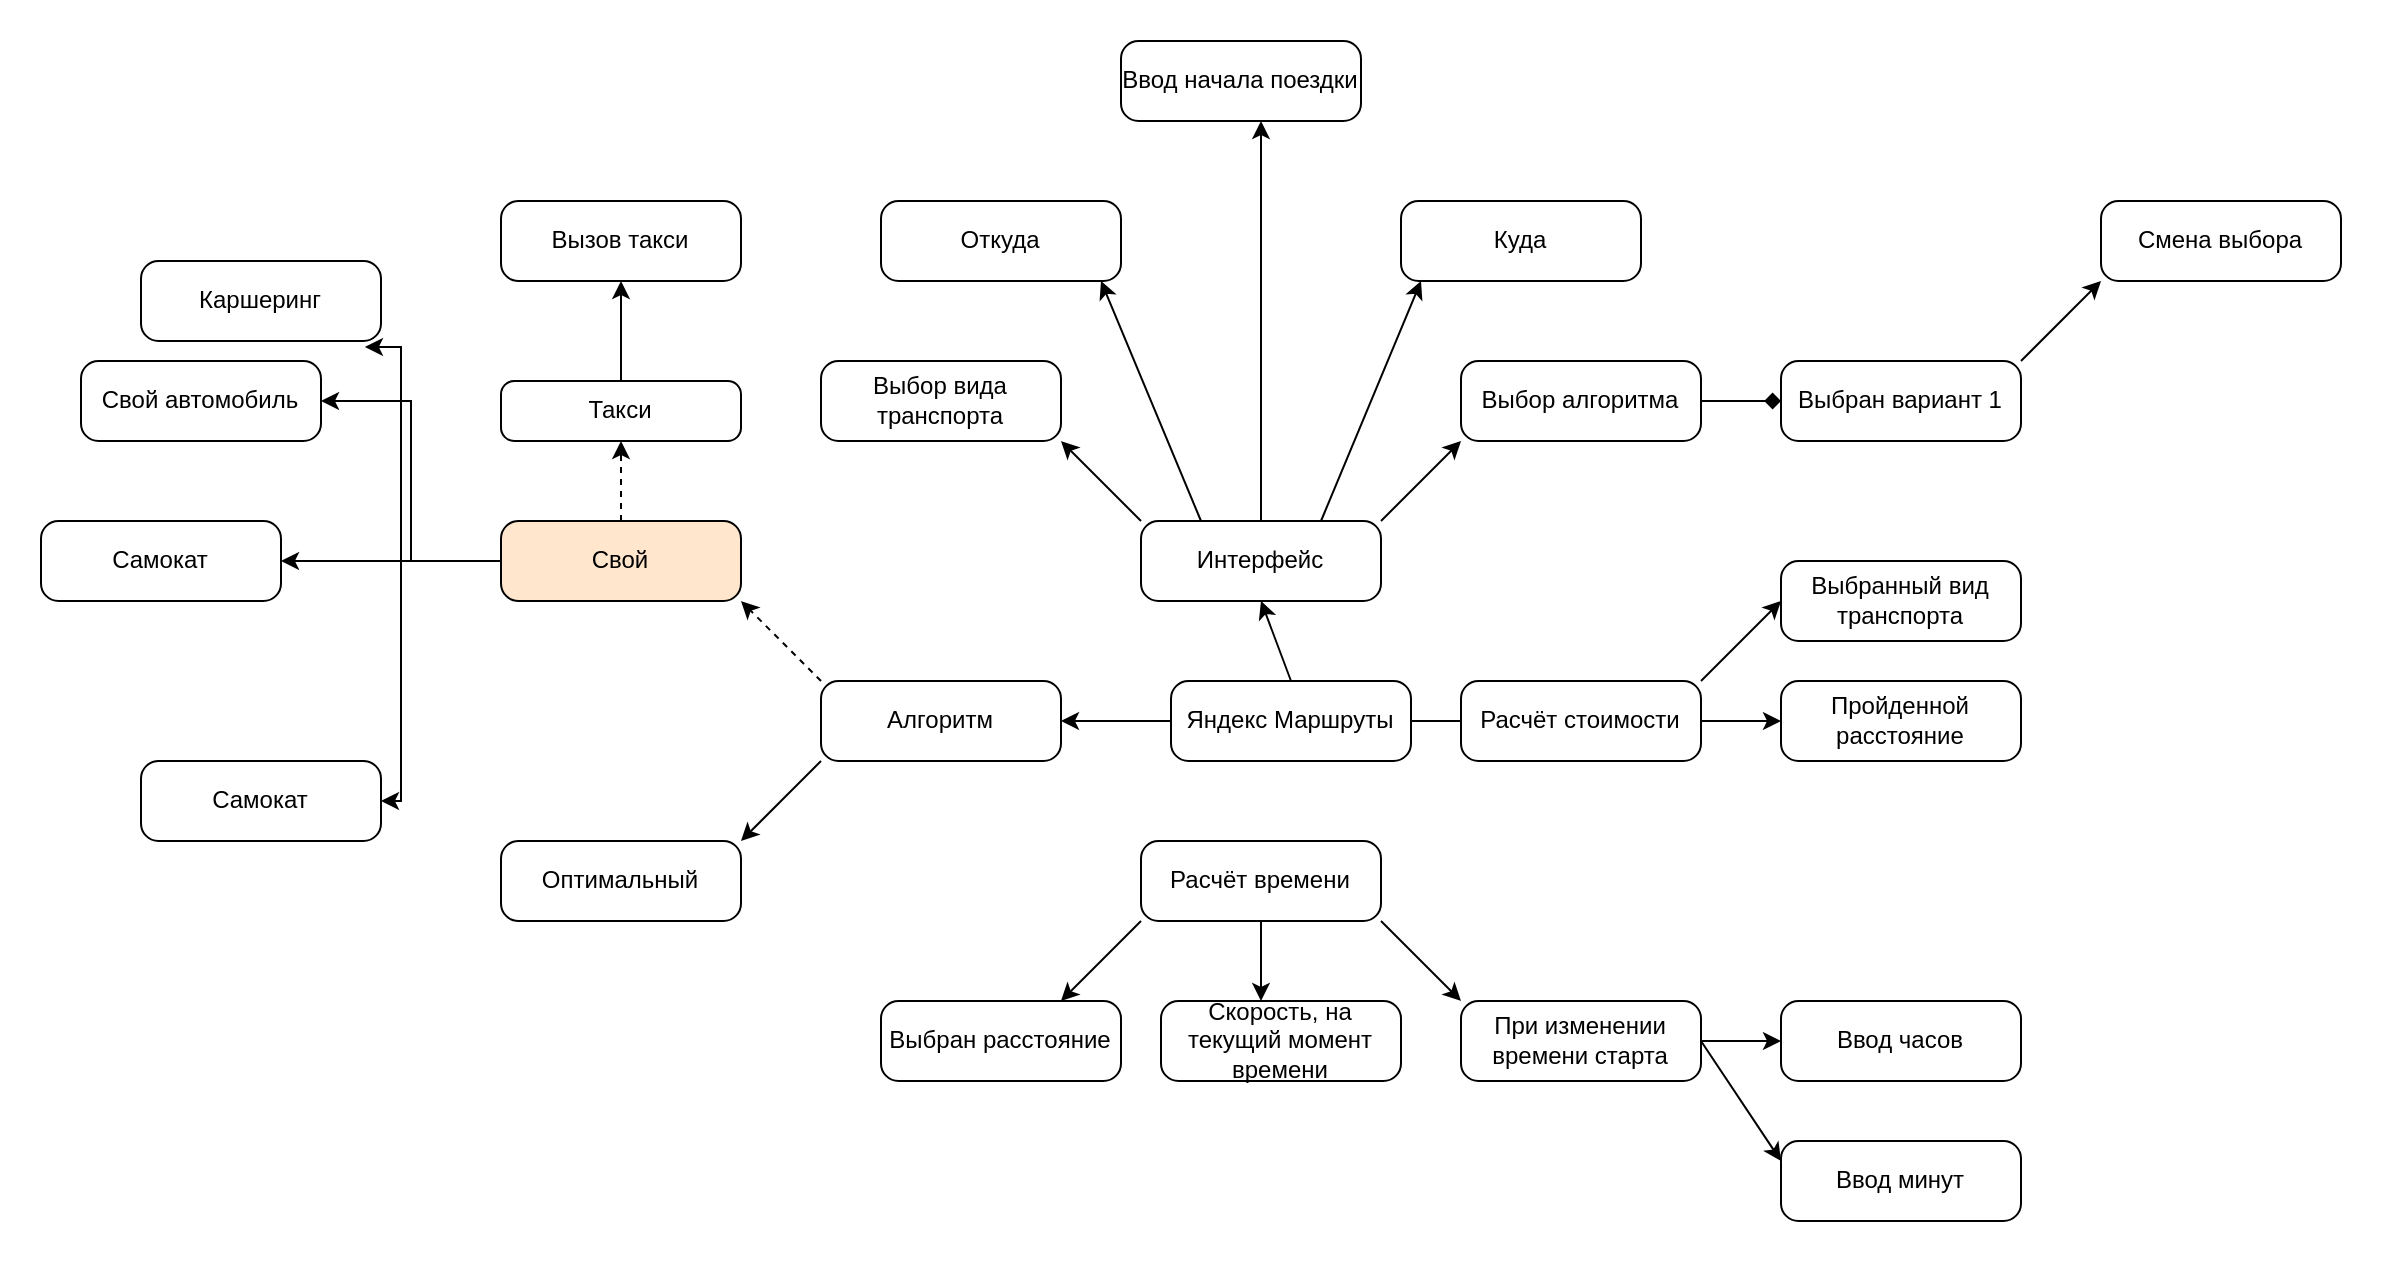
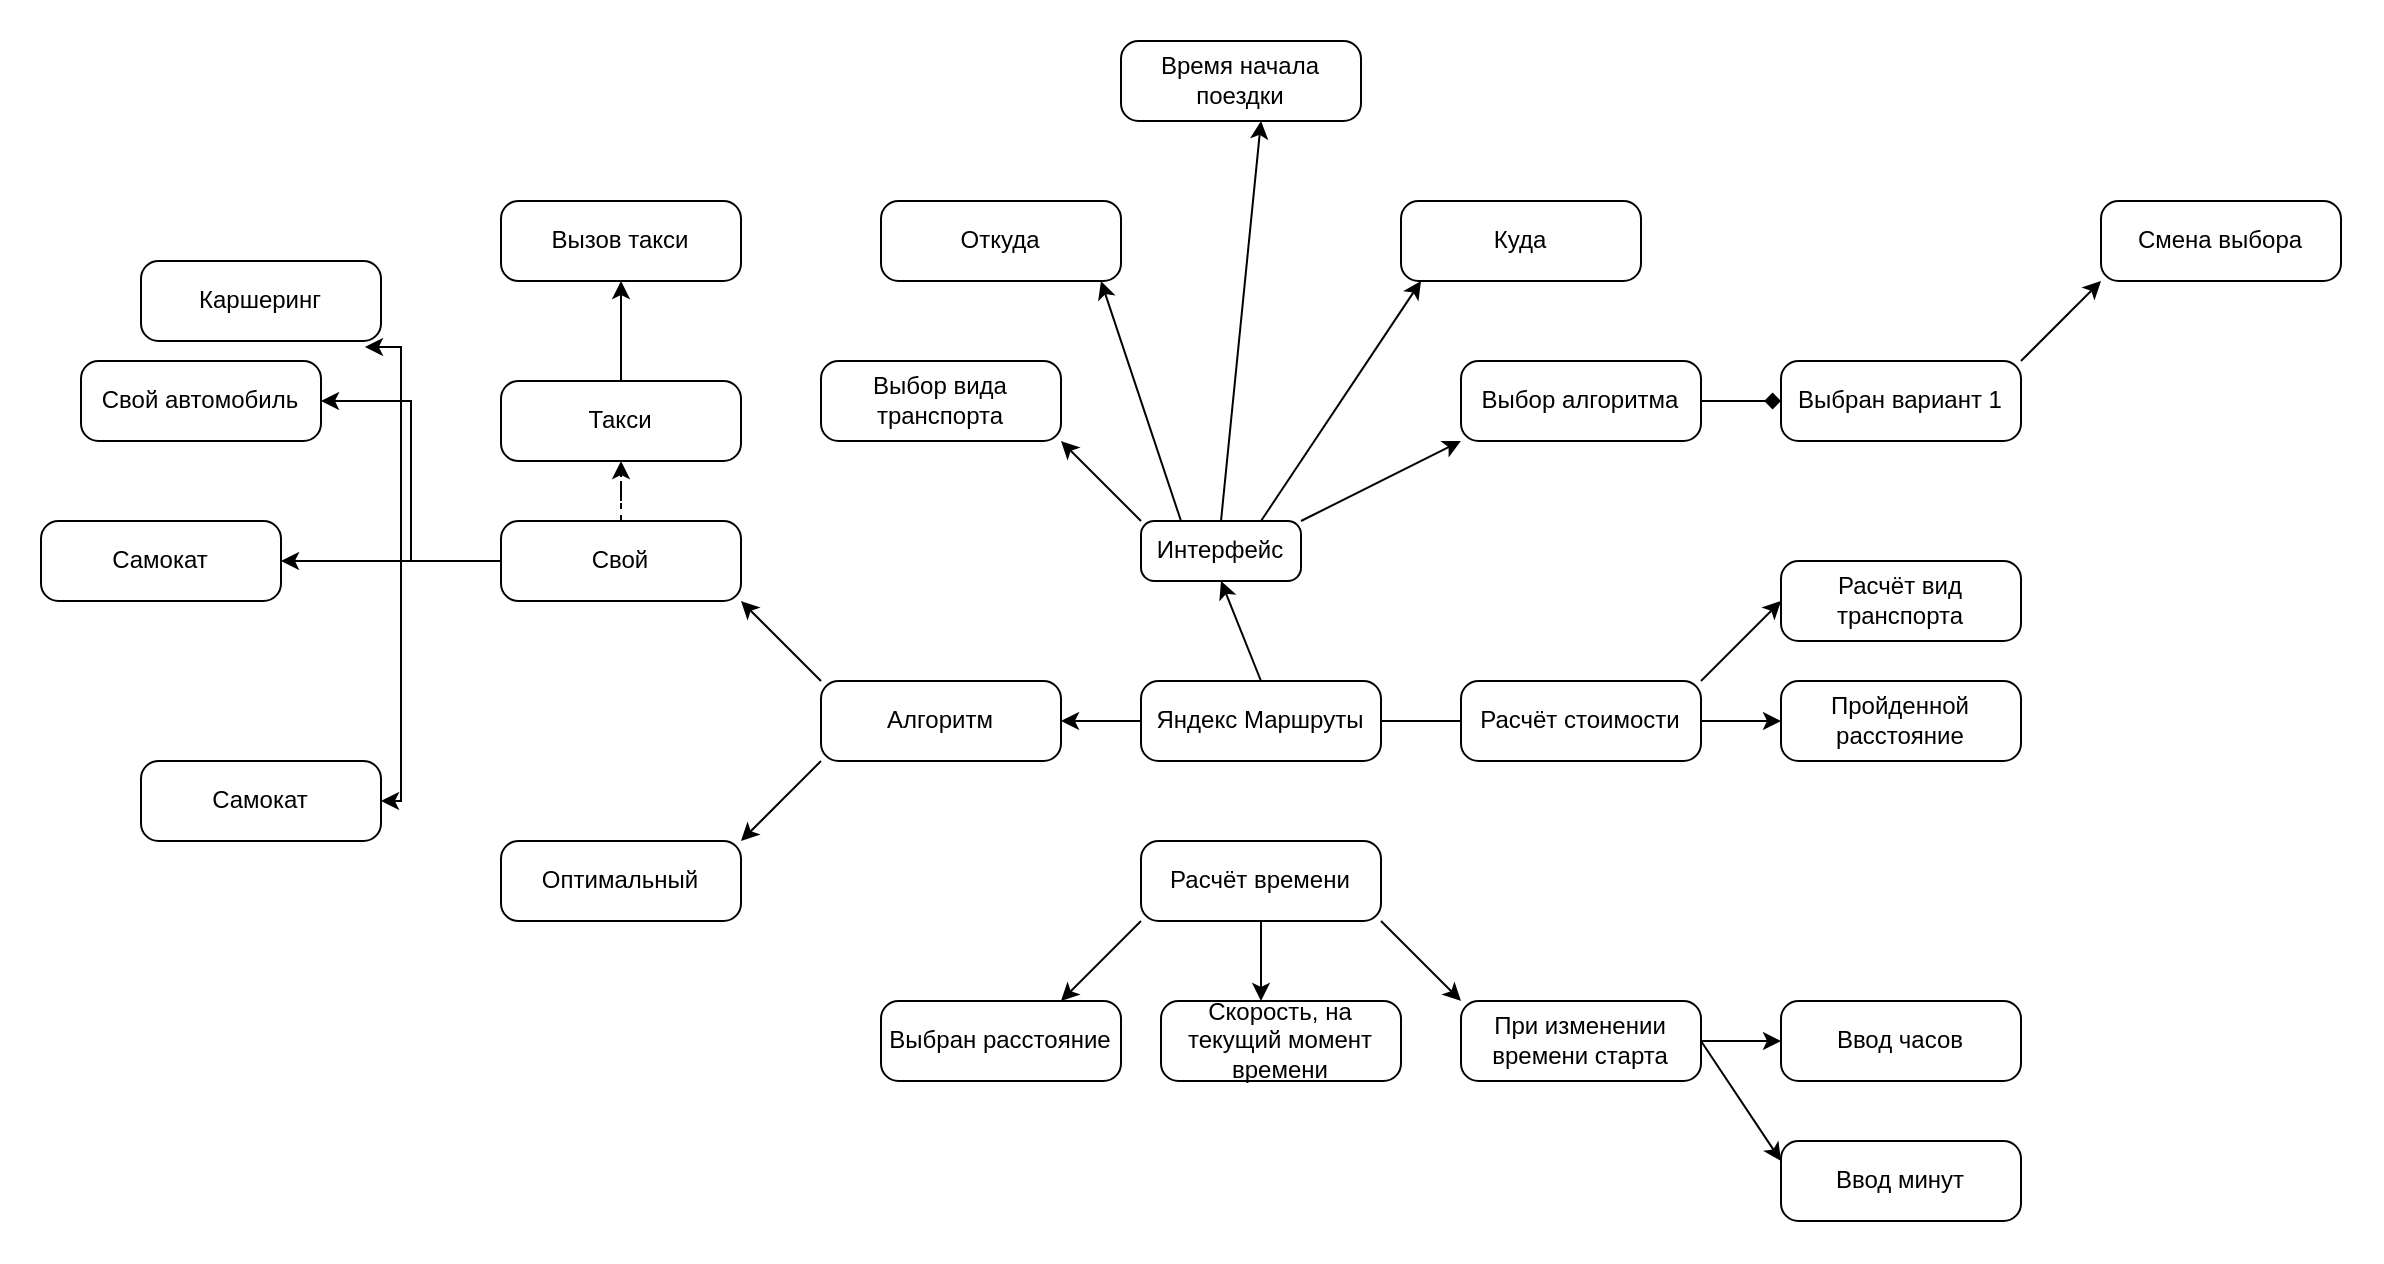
(1241, 81) -> (1241, 81)
(621, 411) -> (621, 421)
(621, 561) -> (621, 561)
(1261, 561) -> (1221, 551)
(1901, 601) -> (1901, 601)
(785, 645) -> (785, 645)
(1291, 721) -> (1261, 721)
